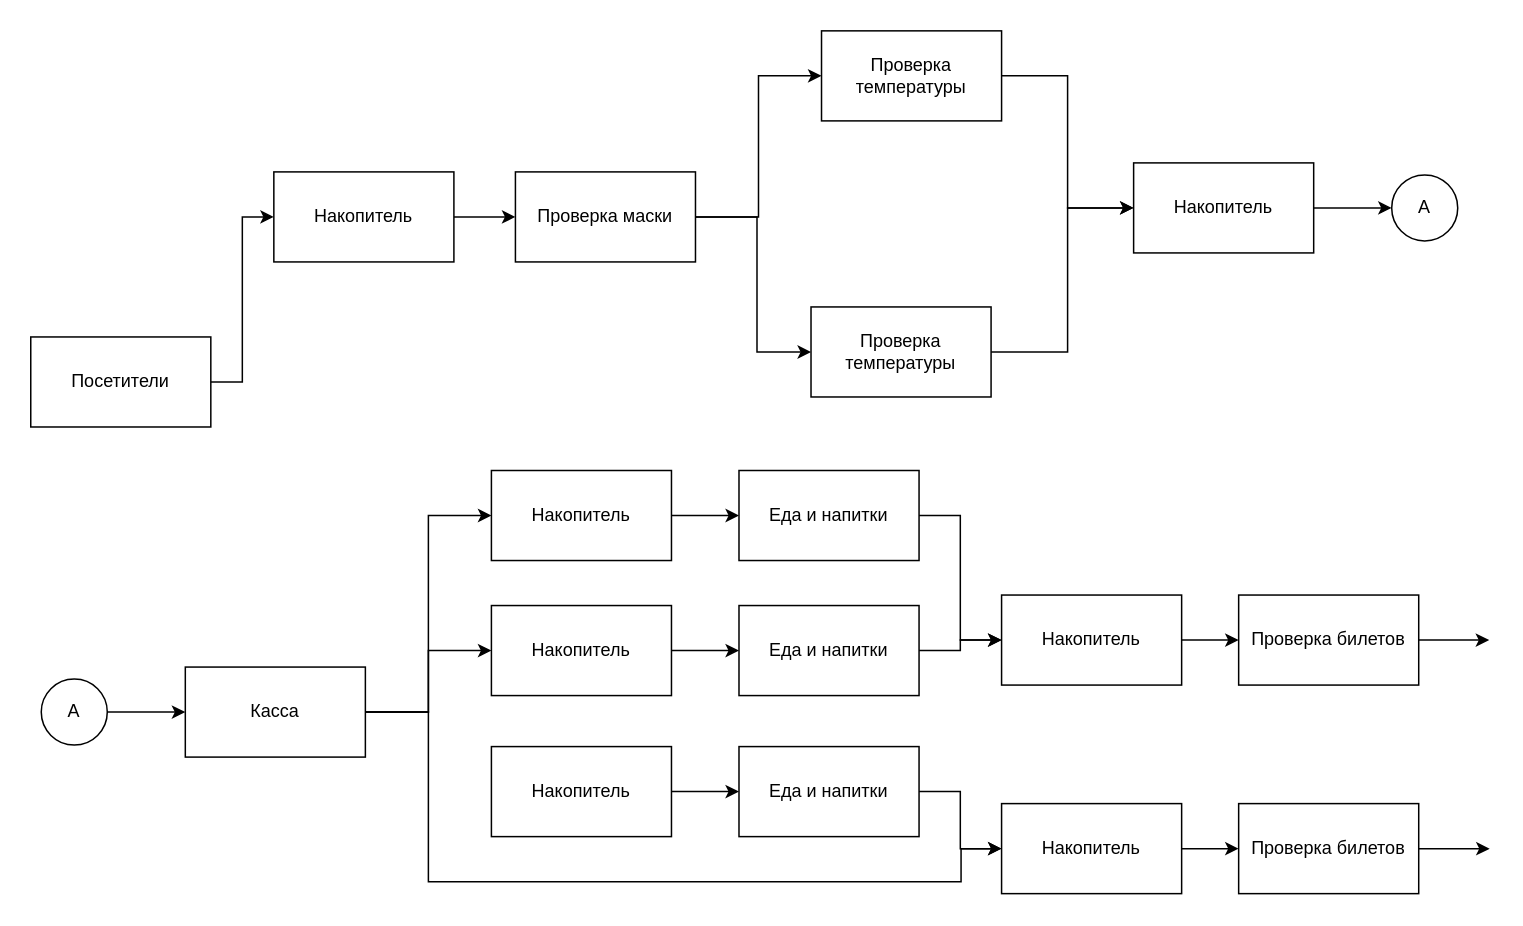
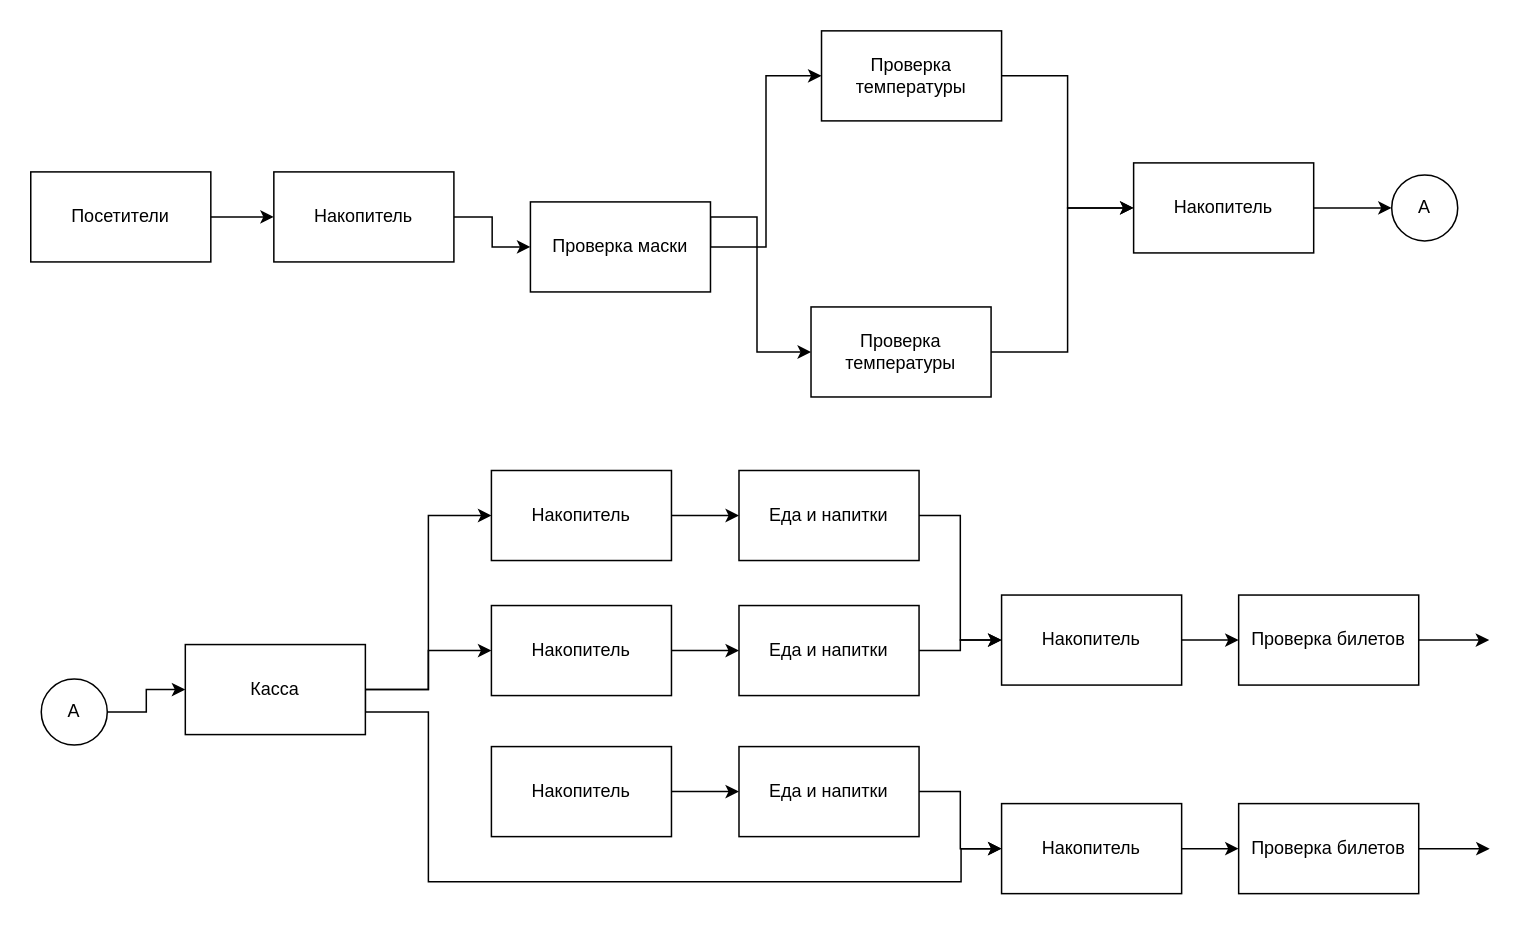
(605, 217) -> (620, 247)
(121, 382) -> (121, 217)
(275, 712) -> (275, 689)
